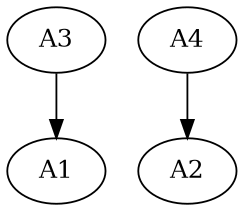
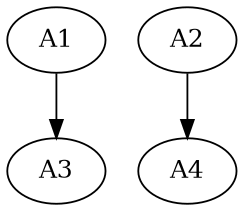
(56, 97) -> (56, 97)
(187, 97) -> (187, 97)
